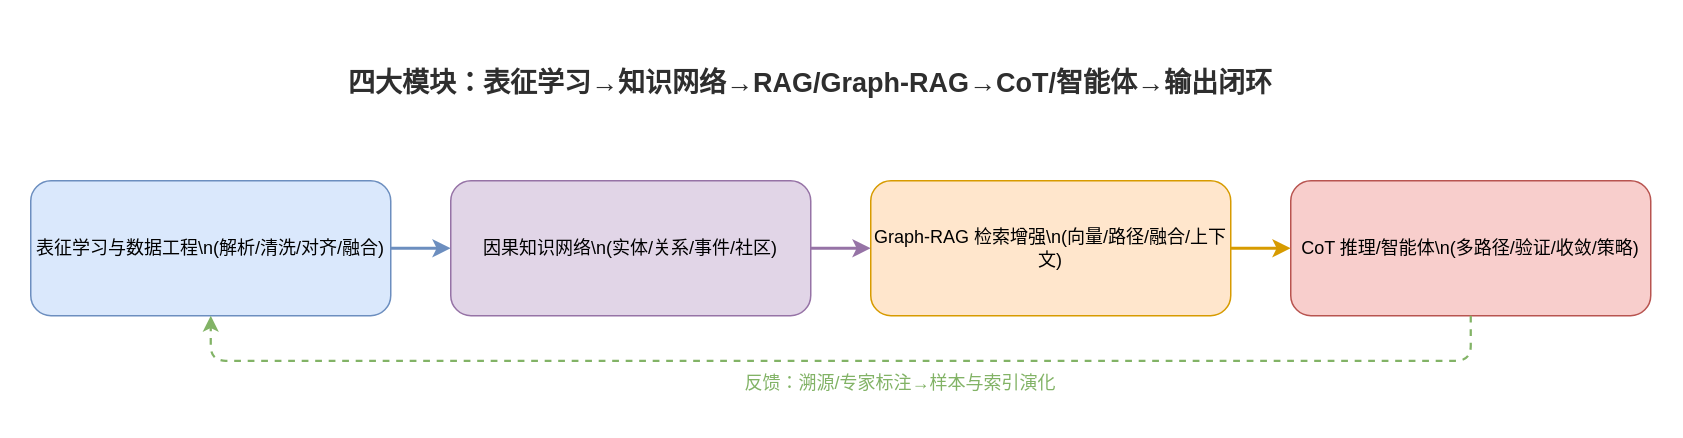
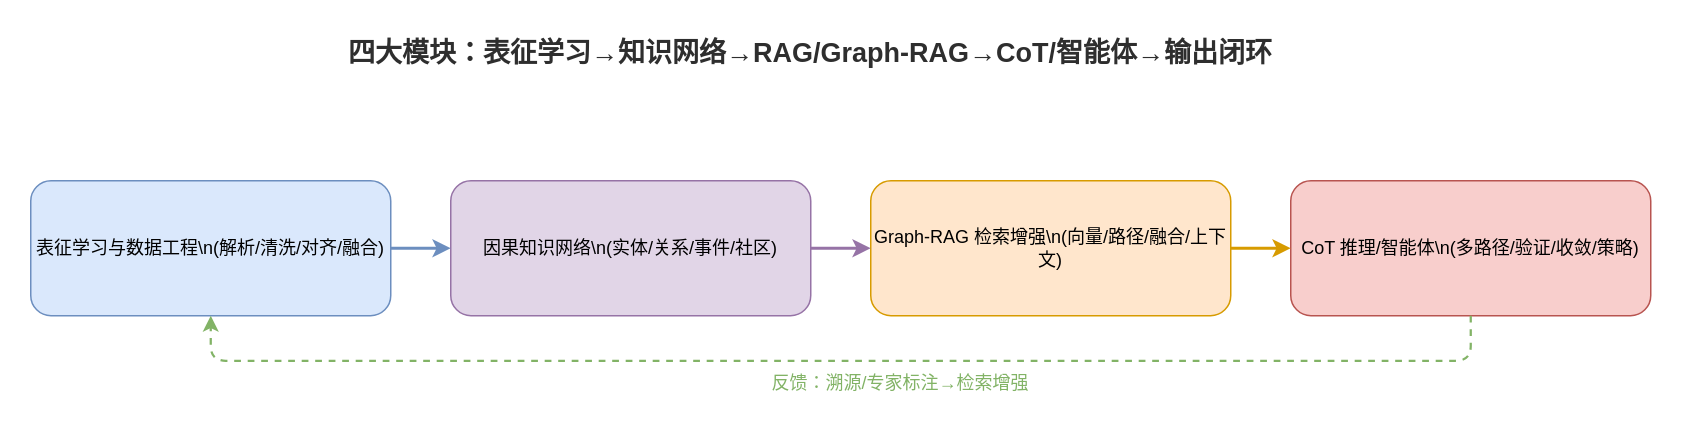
(811, 83) -> (811, 53)
(901, 383) -> (901, 383)
